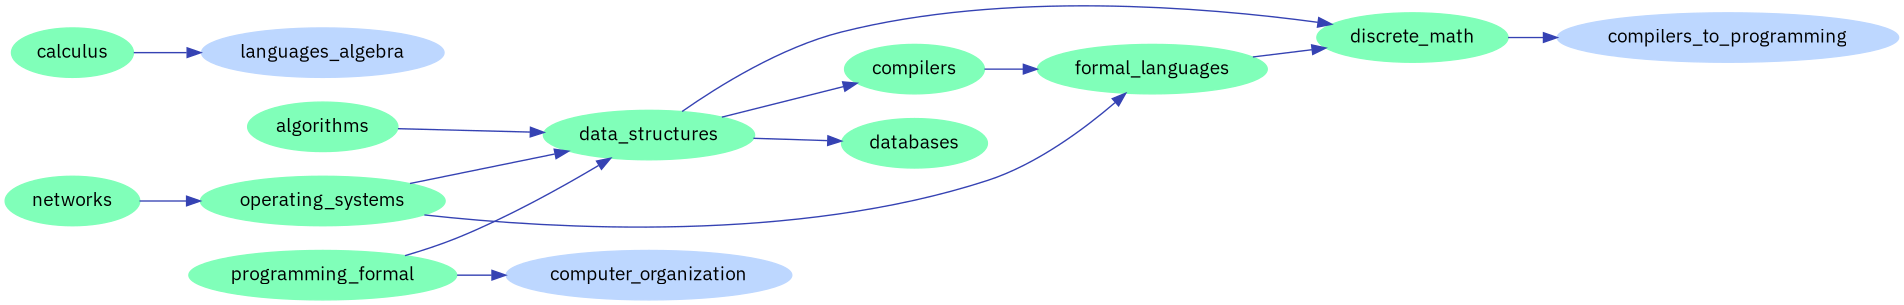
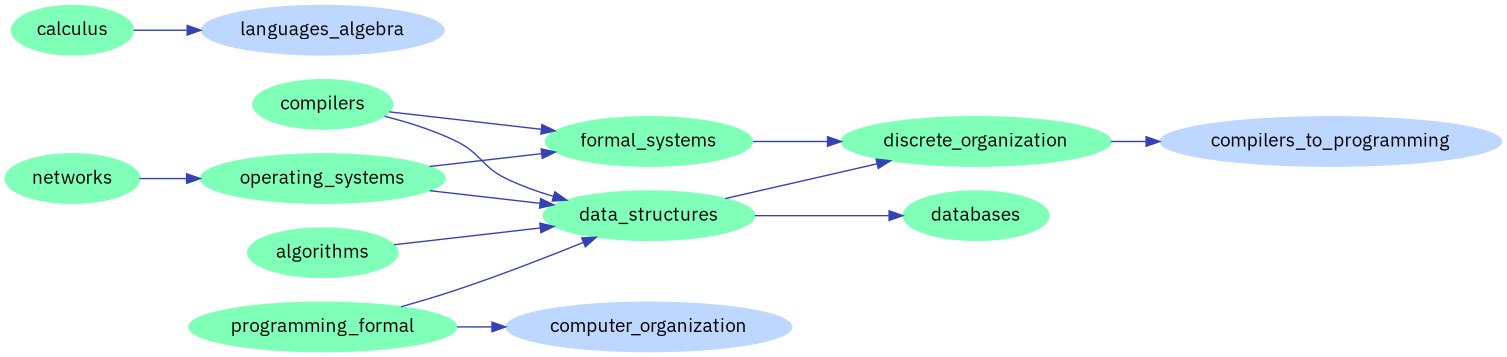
(1412, 38) -> (976, 141)
(1152, 69) -> (649, 141)
(783, 102) -> (472, 151)
